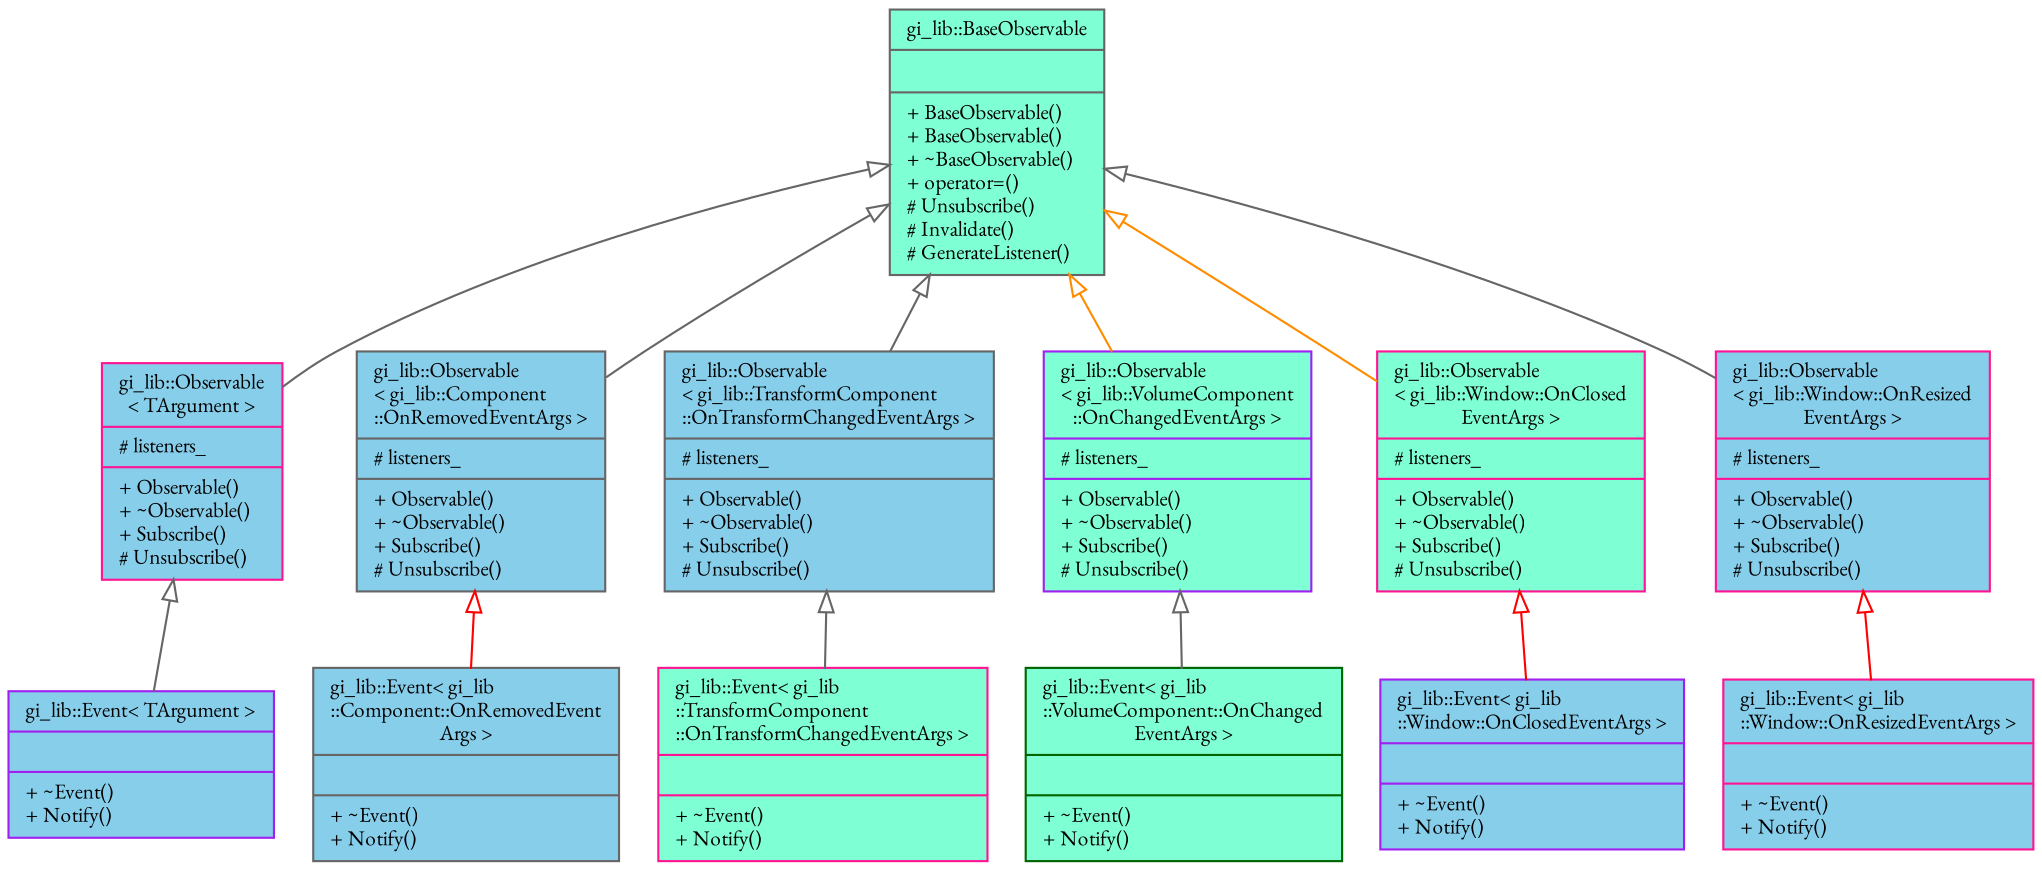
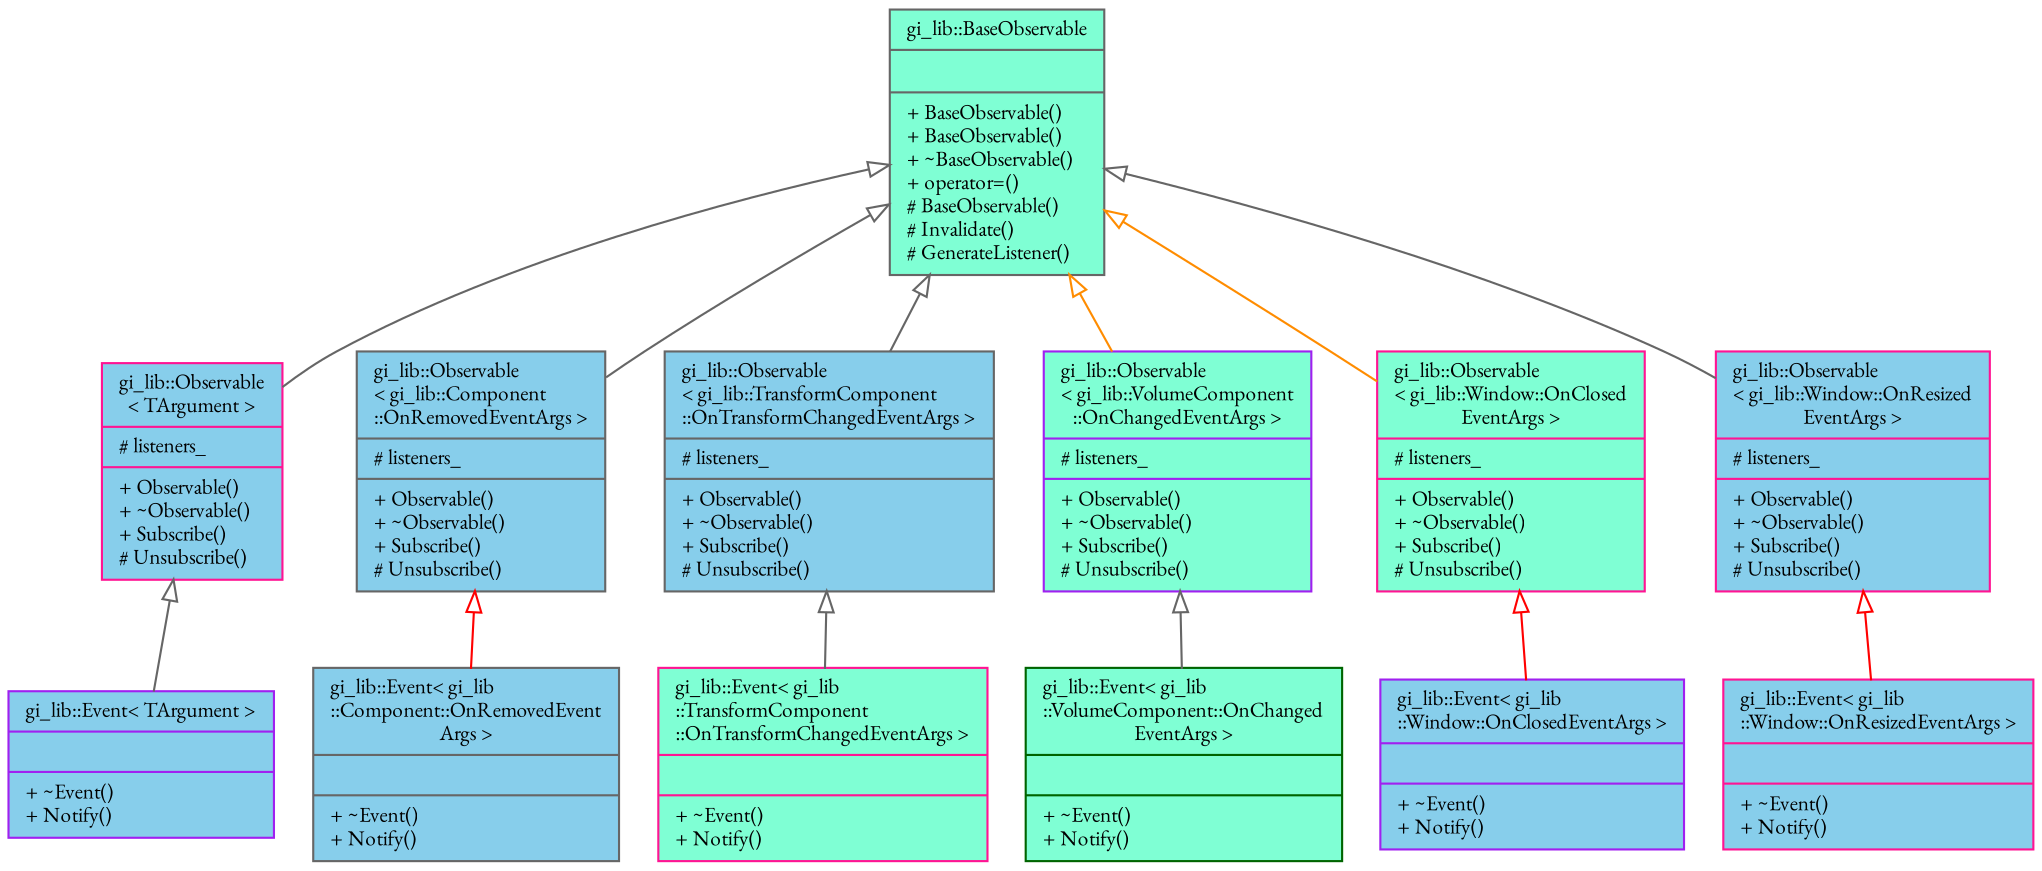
(972, 206) -> (983, 206)
